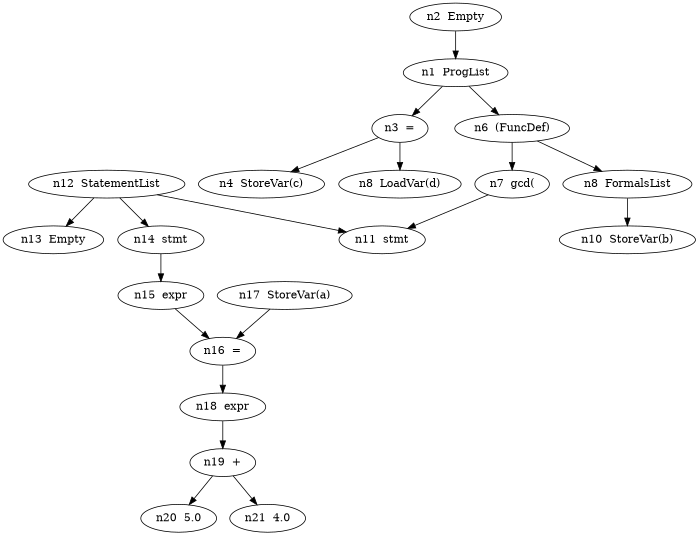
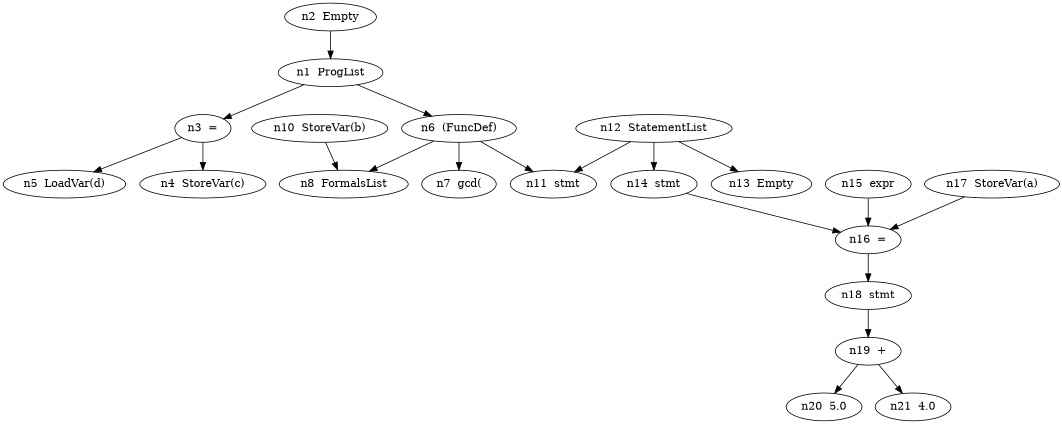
(400, 184) -> (64, 184)
(627, 208) -> (330, 153)
(452, 210) -> (503, 155)
(161, 264) -> (760, 212)
(223, 407) -> (868, 296)
